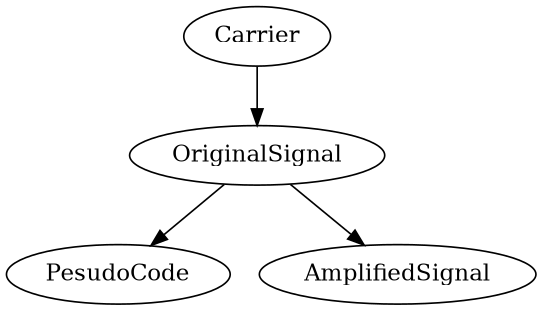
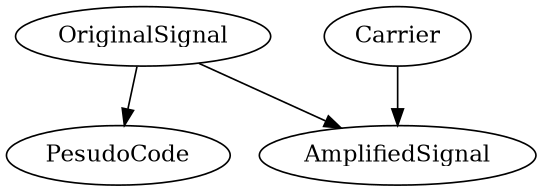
(257, 88) -> (398, 88)
